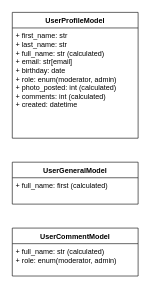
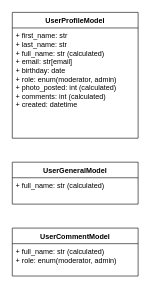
(70, 186) -> (67, 186)
